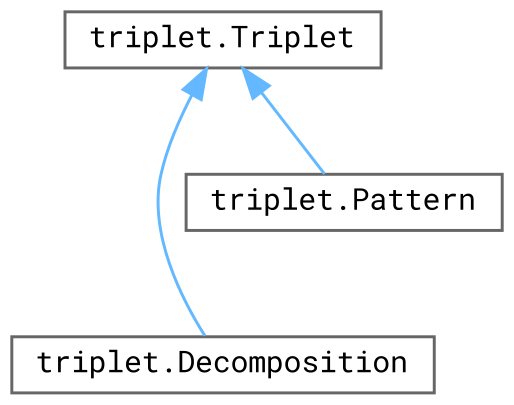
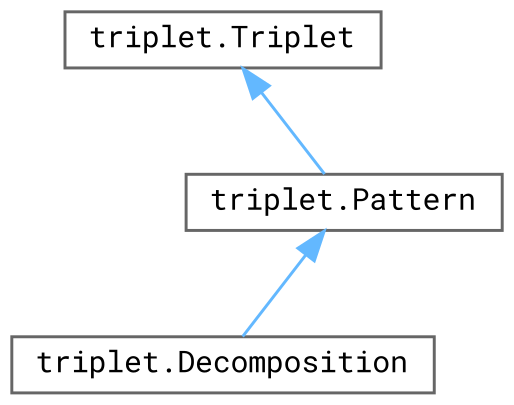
(159, 217) -> (274, 296)
